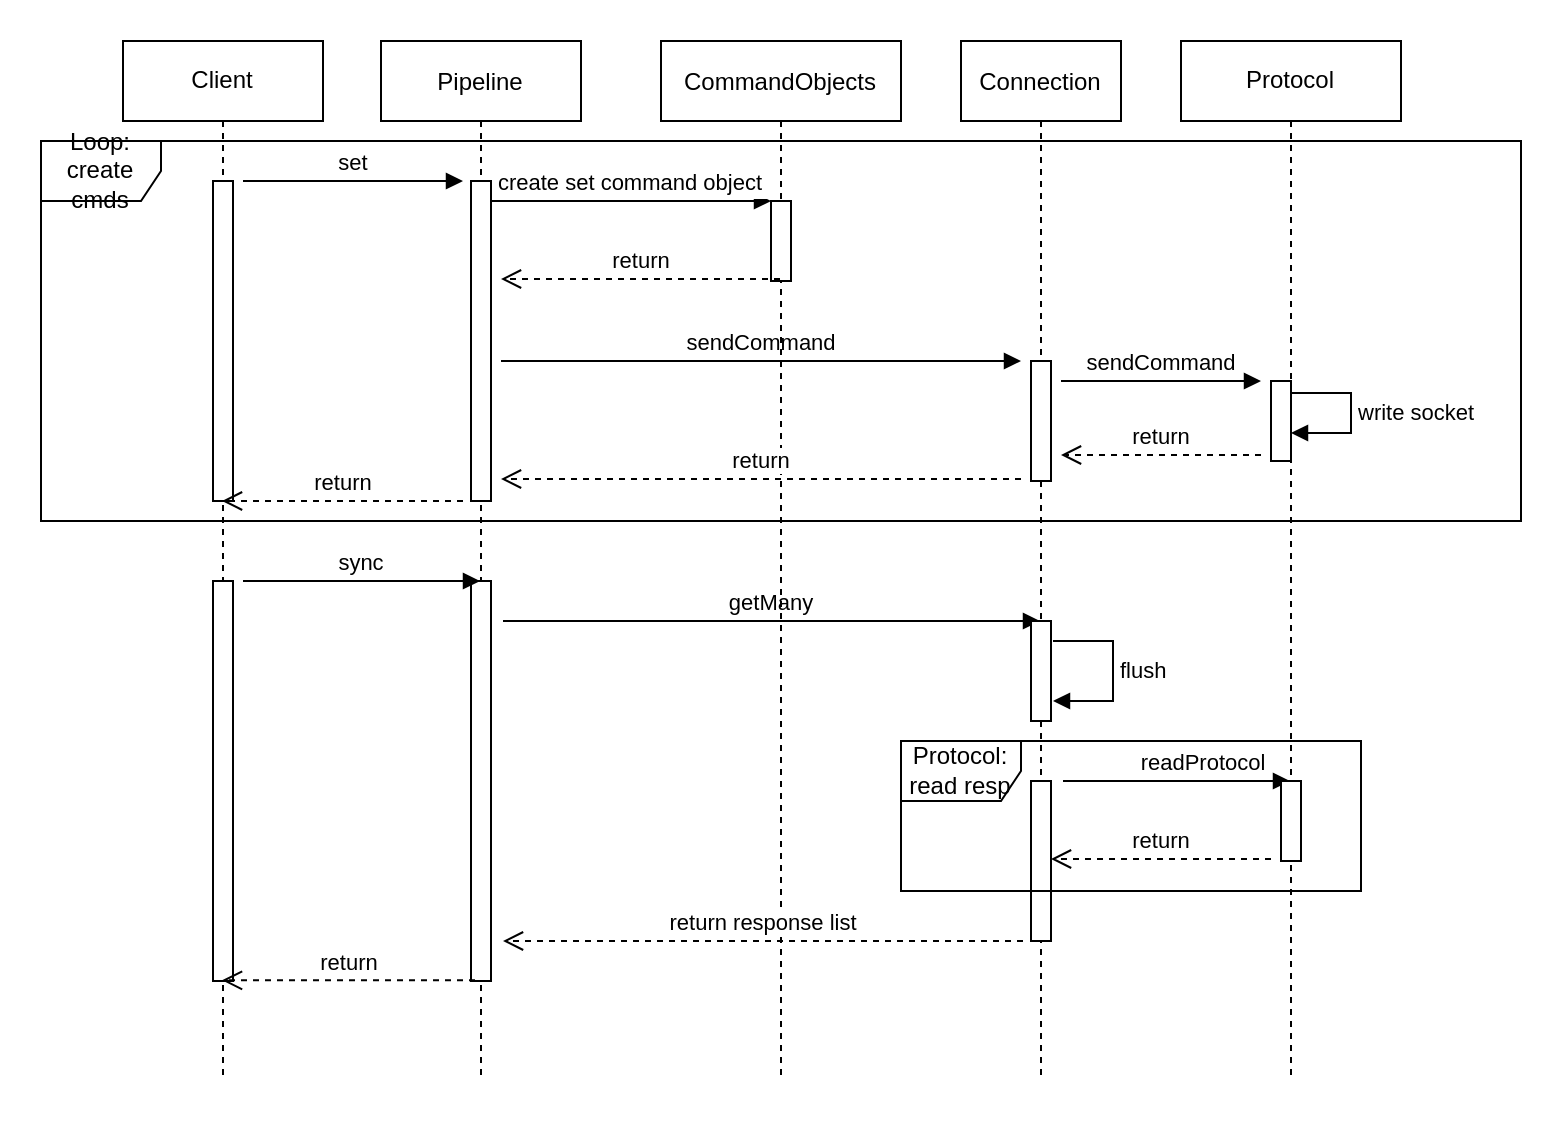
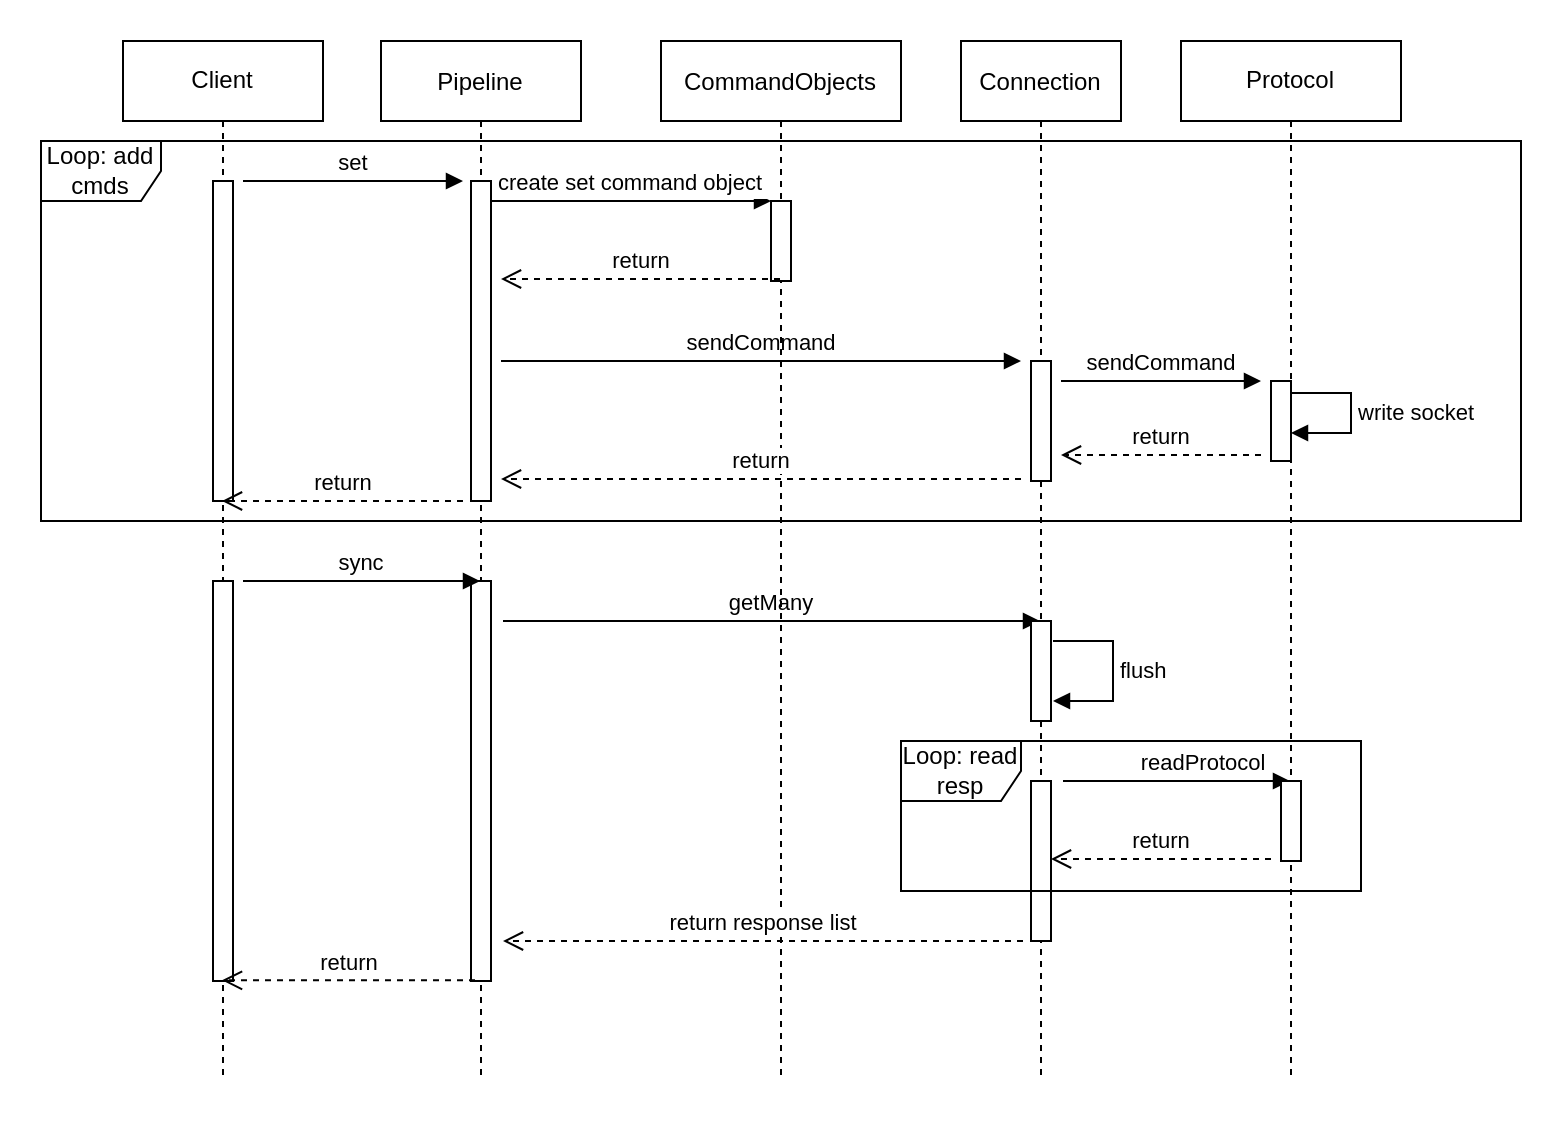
(101, 171) -> (101, 171)
(961, 771) -> (961, 771)
